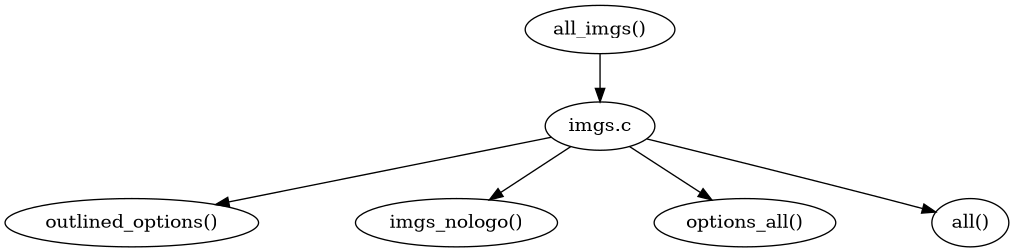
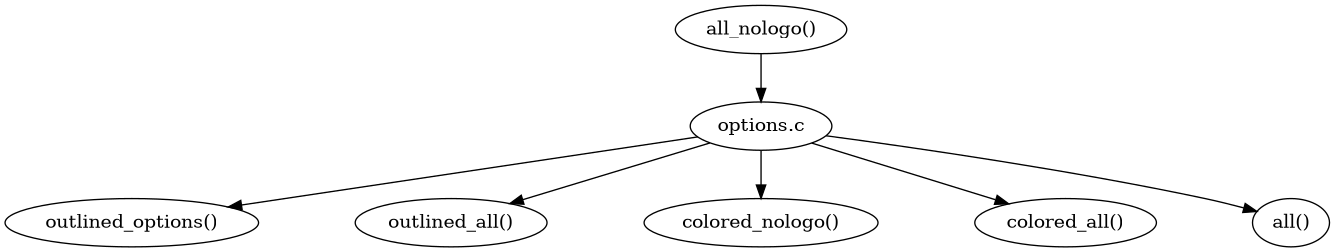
(600, 30) -> (761, 30)
(600, 126) -> (761, 126)
none -> (451, 223)
(456, 223) -> (761, 223)
(745, 223) -> (1066, 223)
